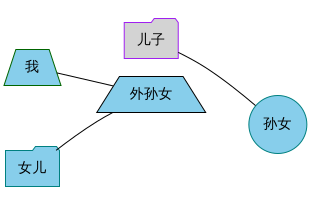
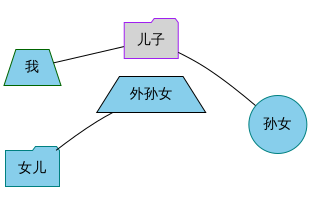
(85, 79) -> (89, 55)
